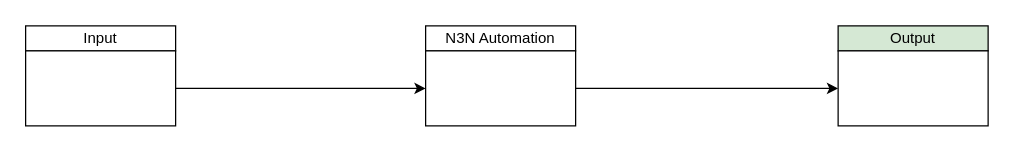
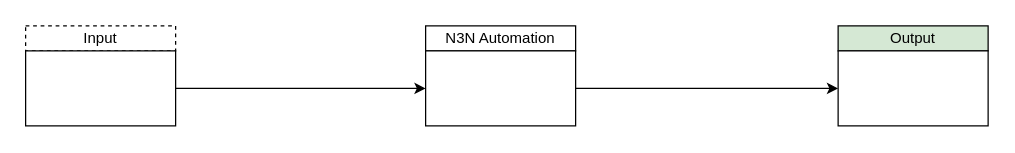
(101, 38) -> (101, 38)
